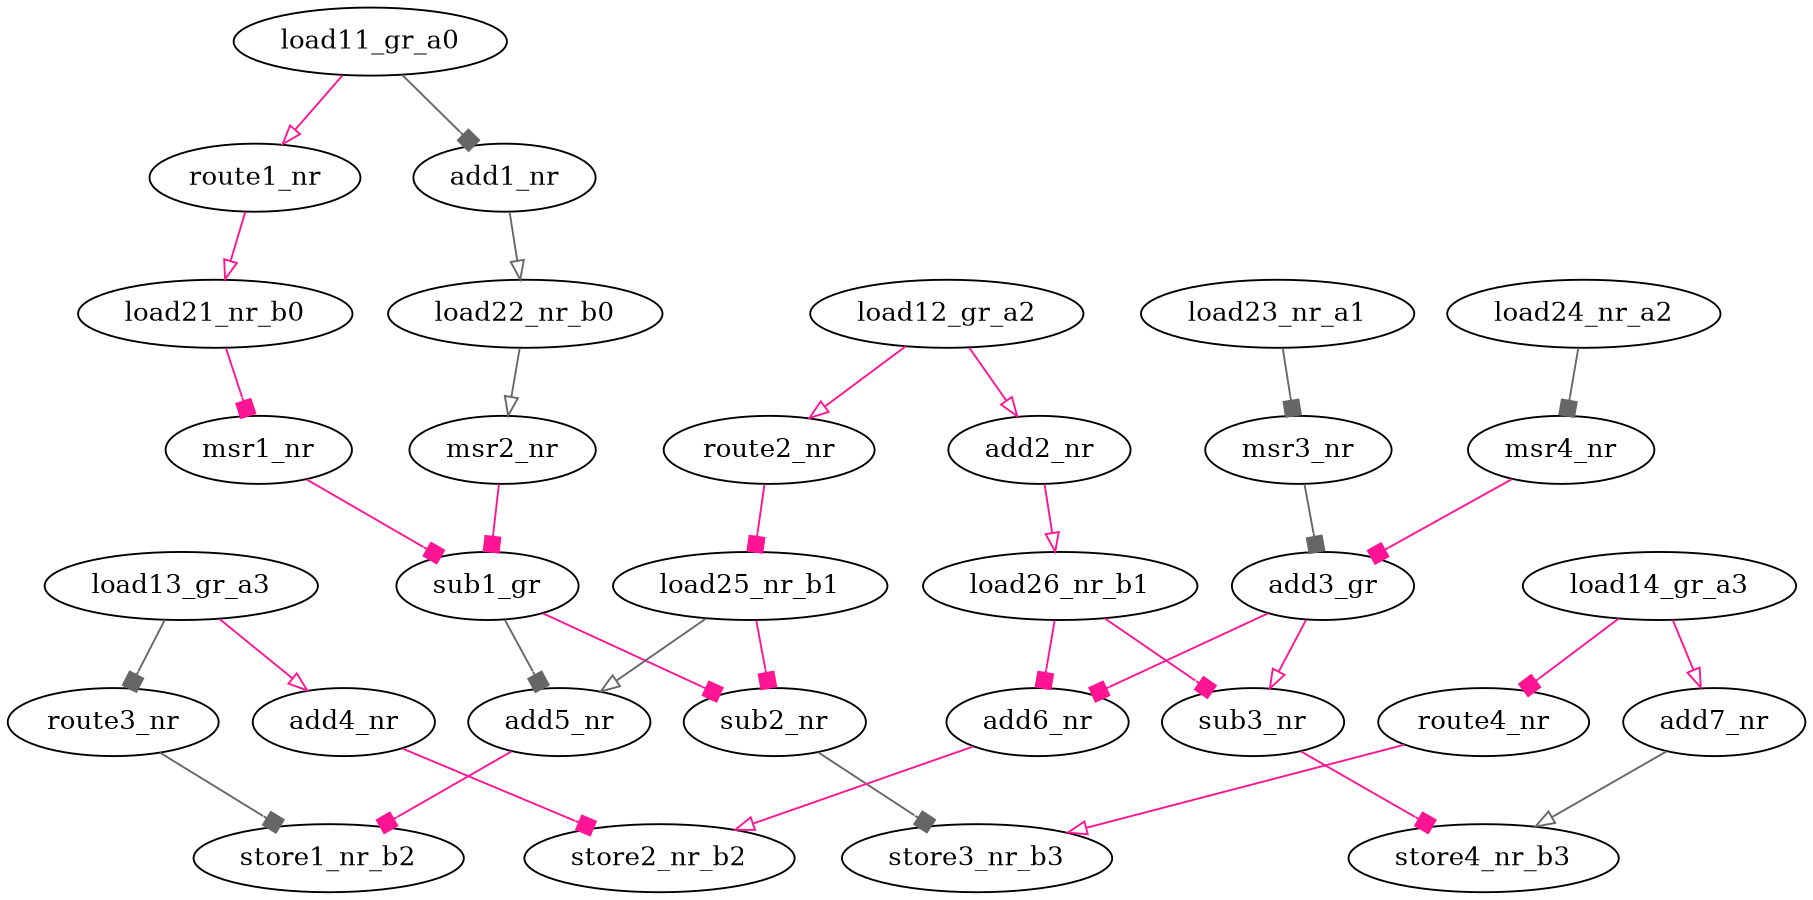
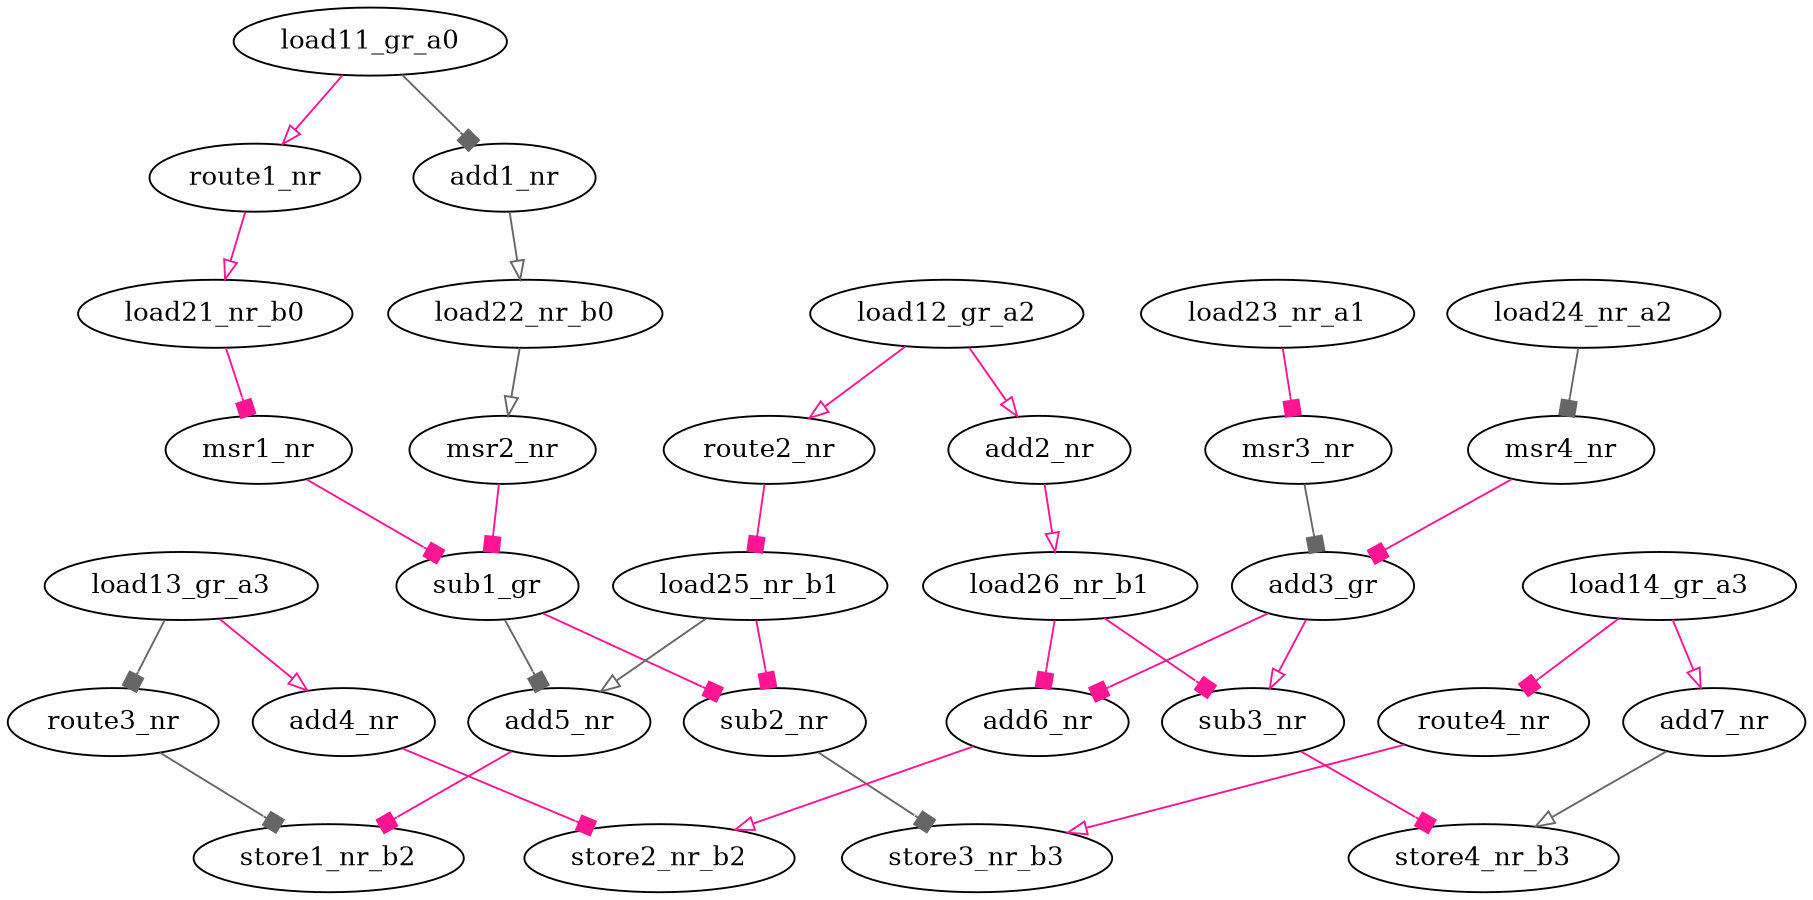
(1287, 373) -> (1287, 373)
